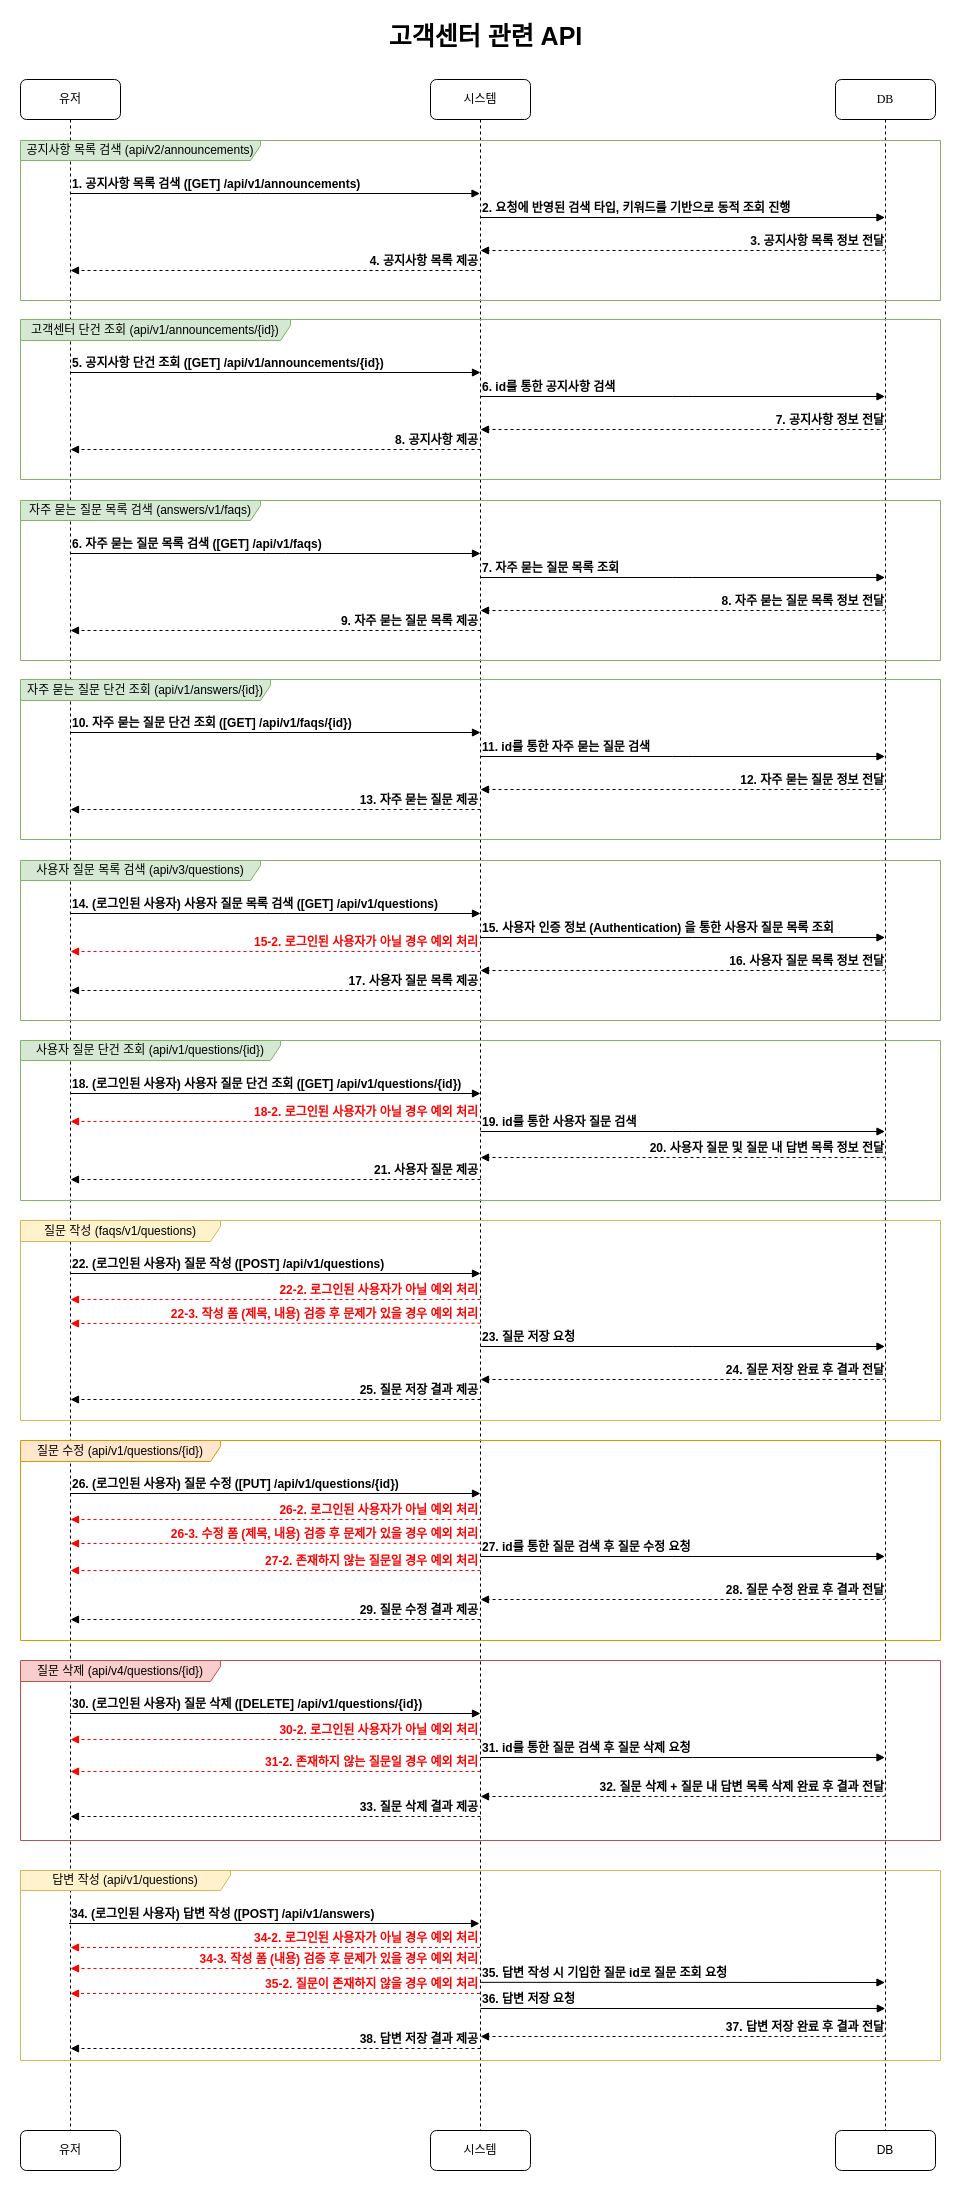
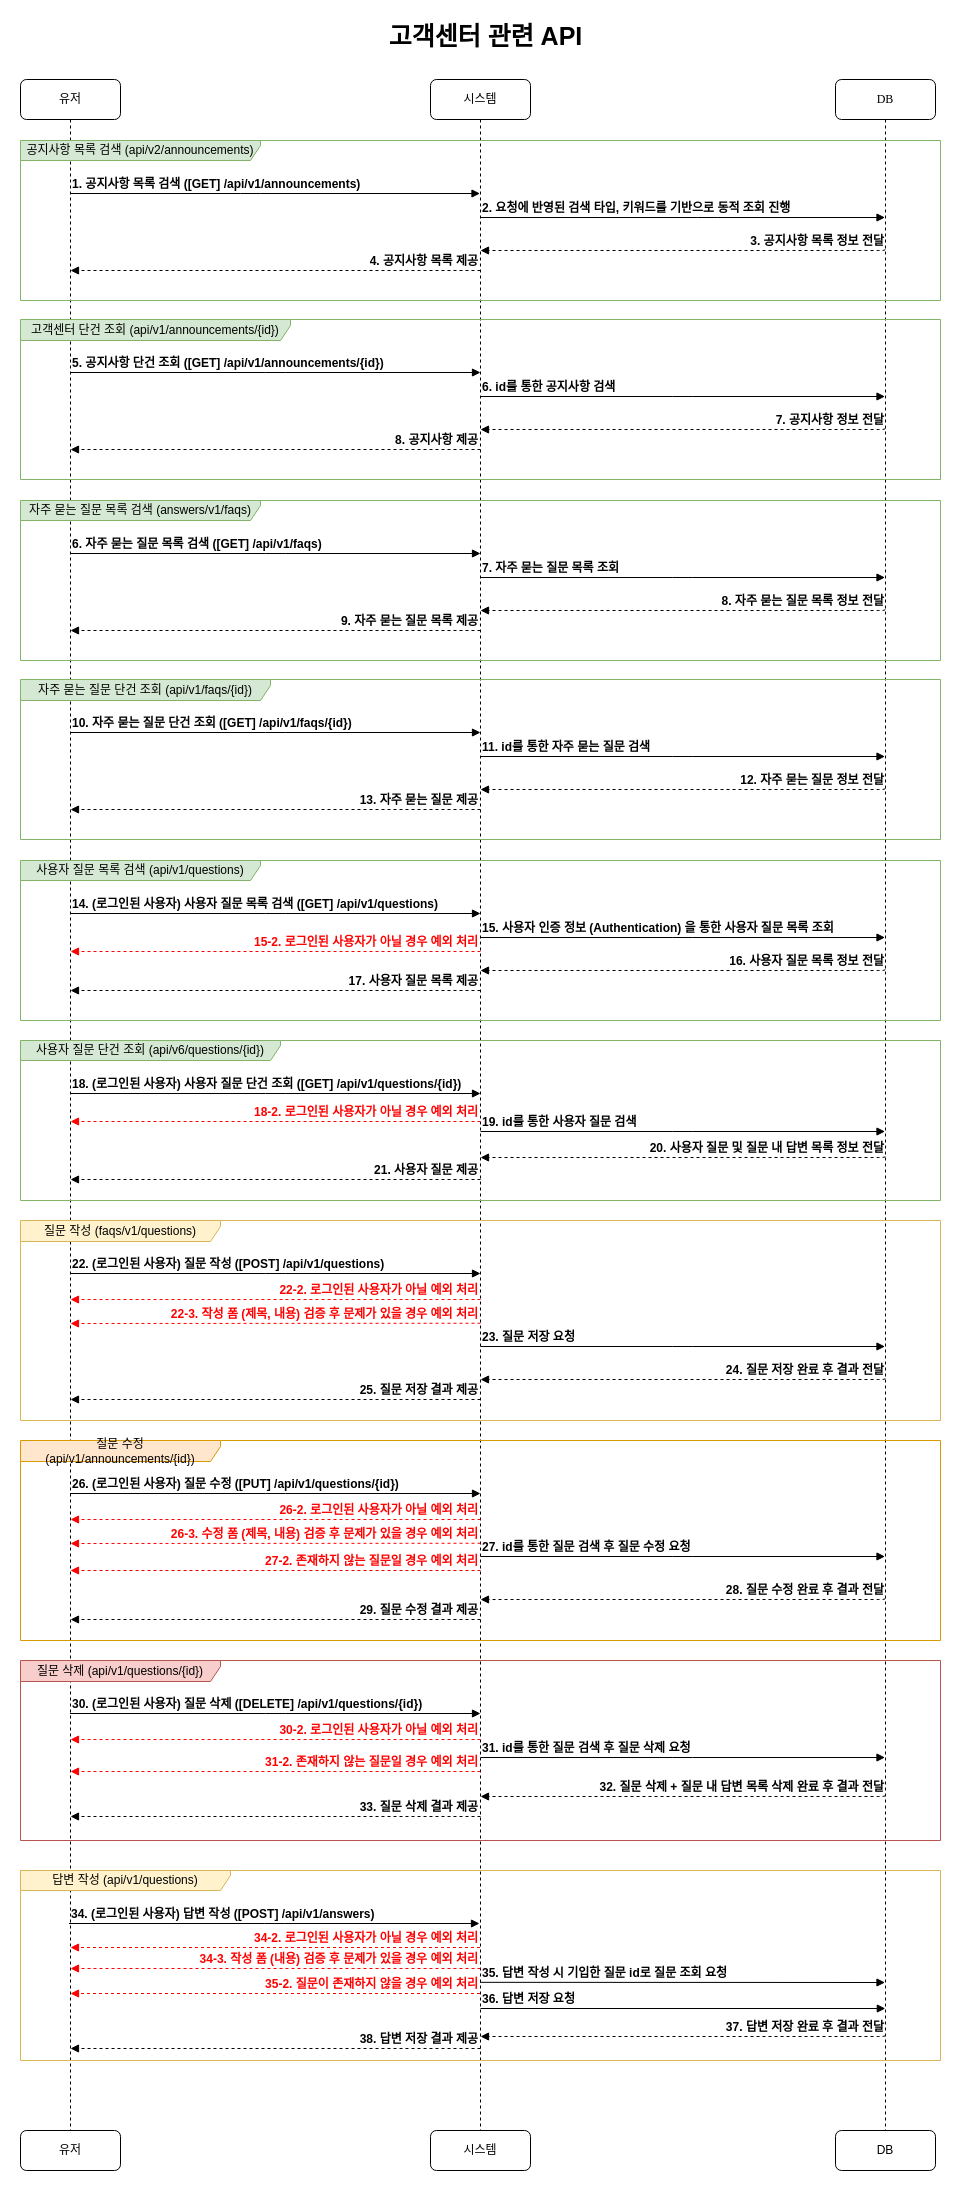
(146, 691) -> (146, 691)
(141, 871) -> (141, 871)
(151, 1051) -> (151, 1051)
(121, 1452) -> (121, 1452)
(121, 1672) -> (121, 1672)
